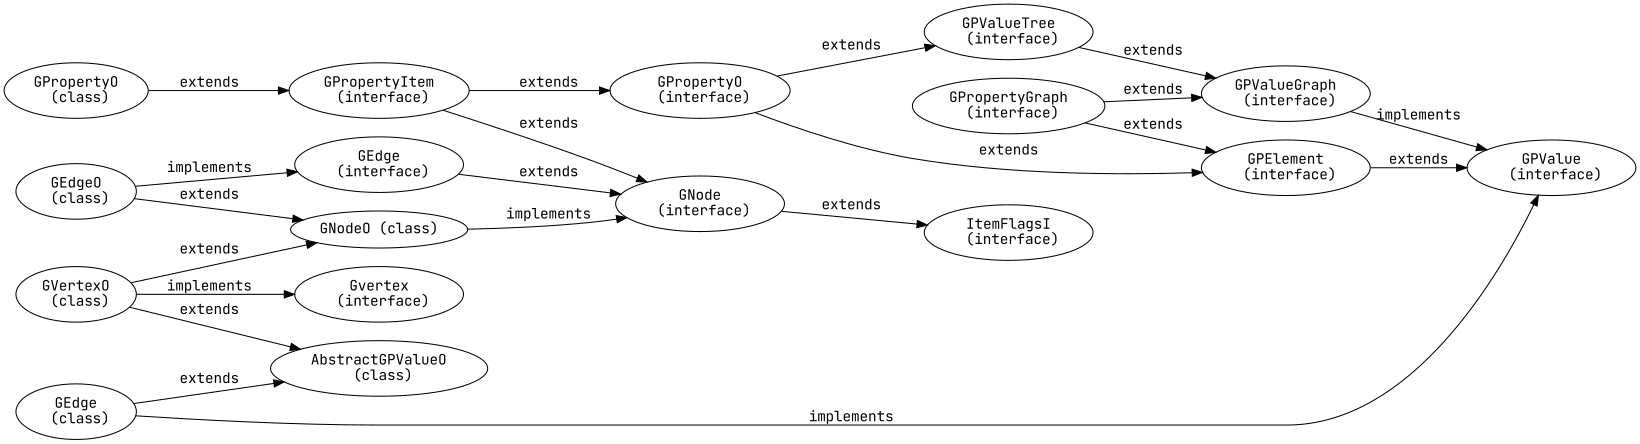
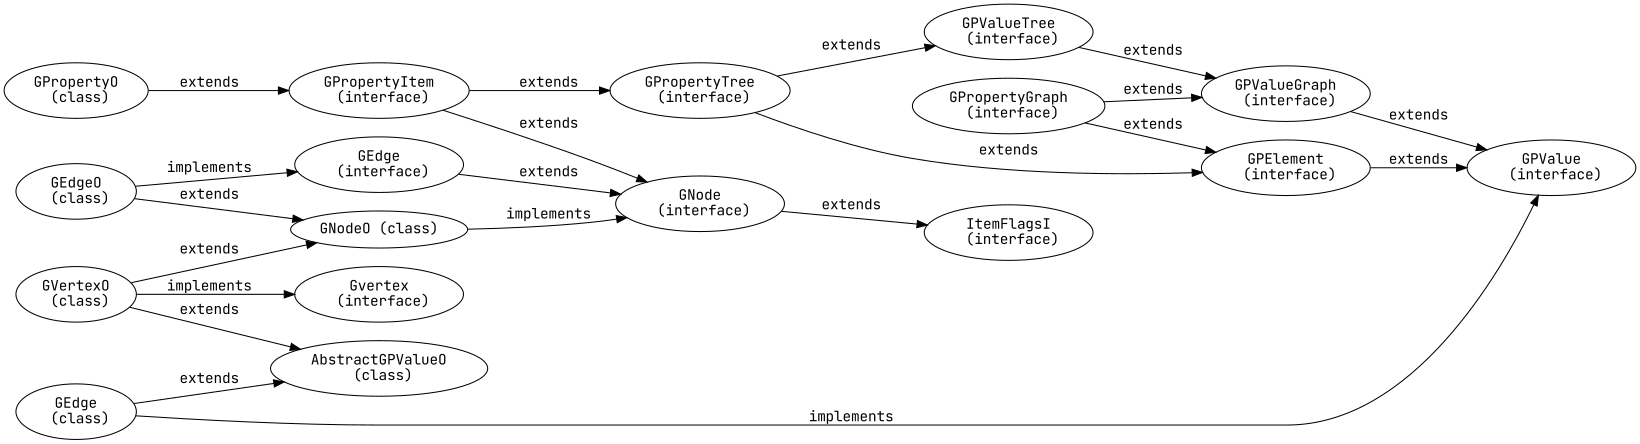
(700, 91) -> (700, 91)
(1419, 116) -> (1419, 116)
